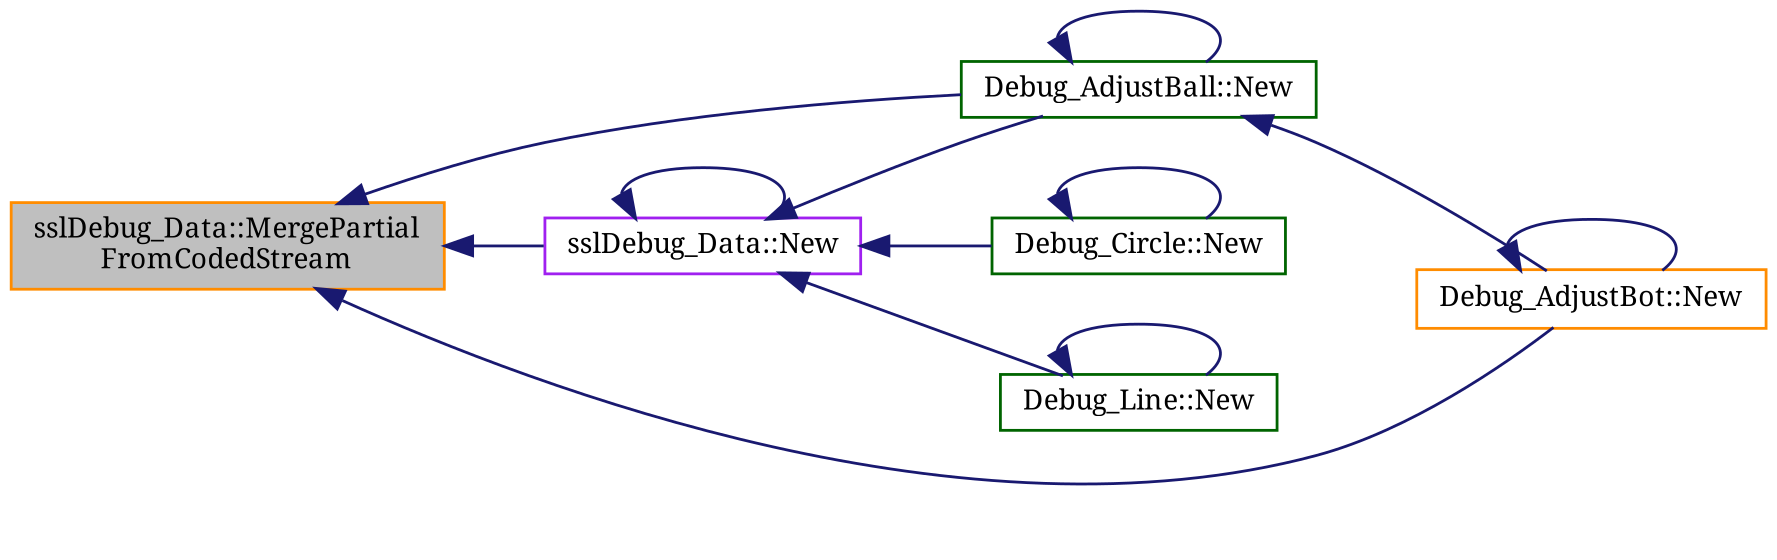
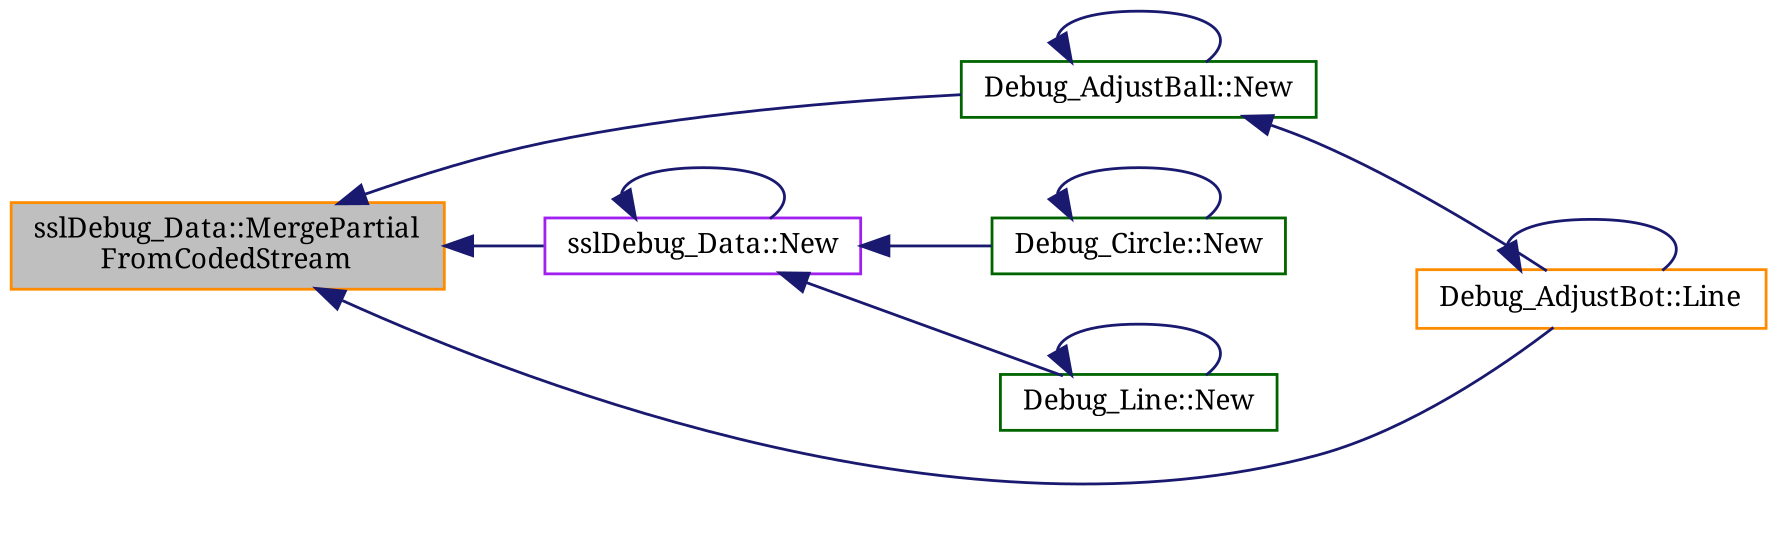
(917, 159) -> none
(1591, 299) -> (1591, 299)
